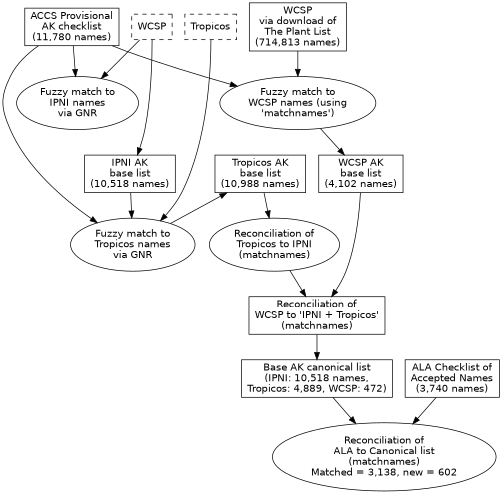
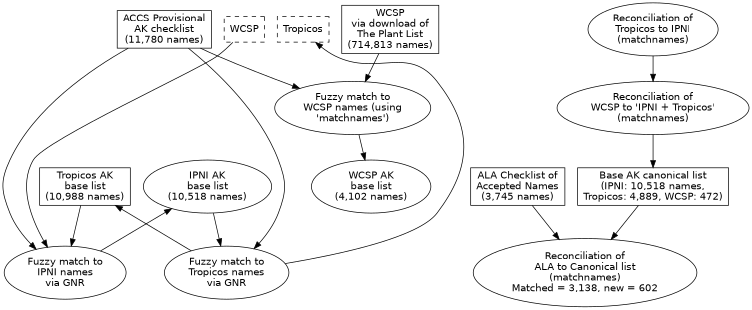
(150, 94) -> (133, 232)
(202, 132) -> (461, 165)
(130, 174) -> (208, 187)
(361, 174) -> (371, 187)
(266, 202) -> (77, 222)
(354, 243) -> none
(317, 315) -> (653, 108)
(452, 379) -> (518, 187)
